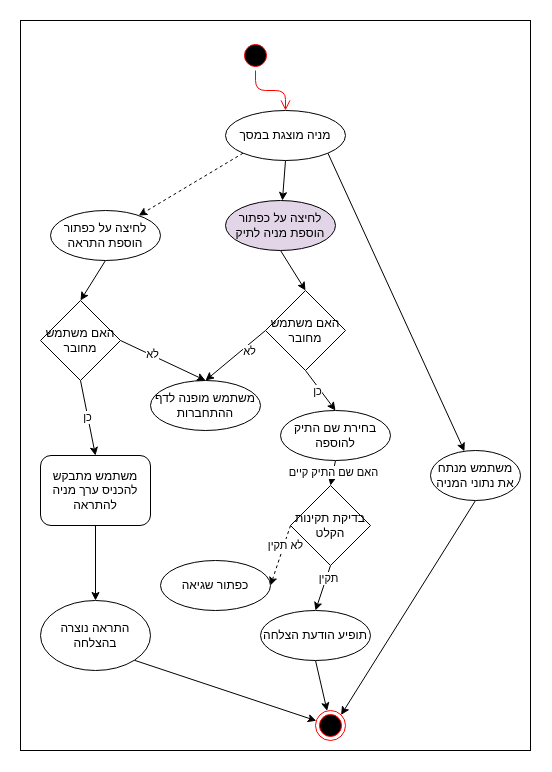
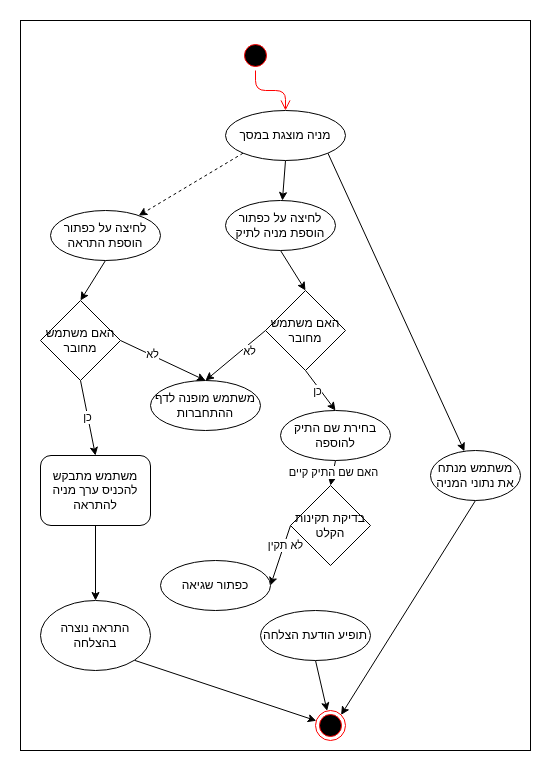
(281, 226) -> (281, 226)
(278, 564) -> (278, 564)
(324, 585) -> none
